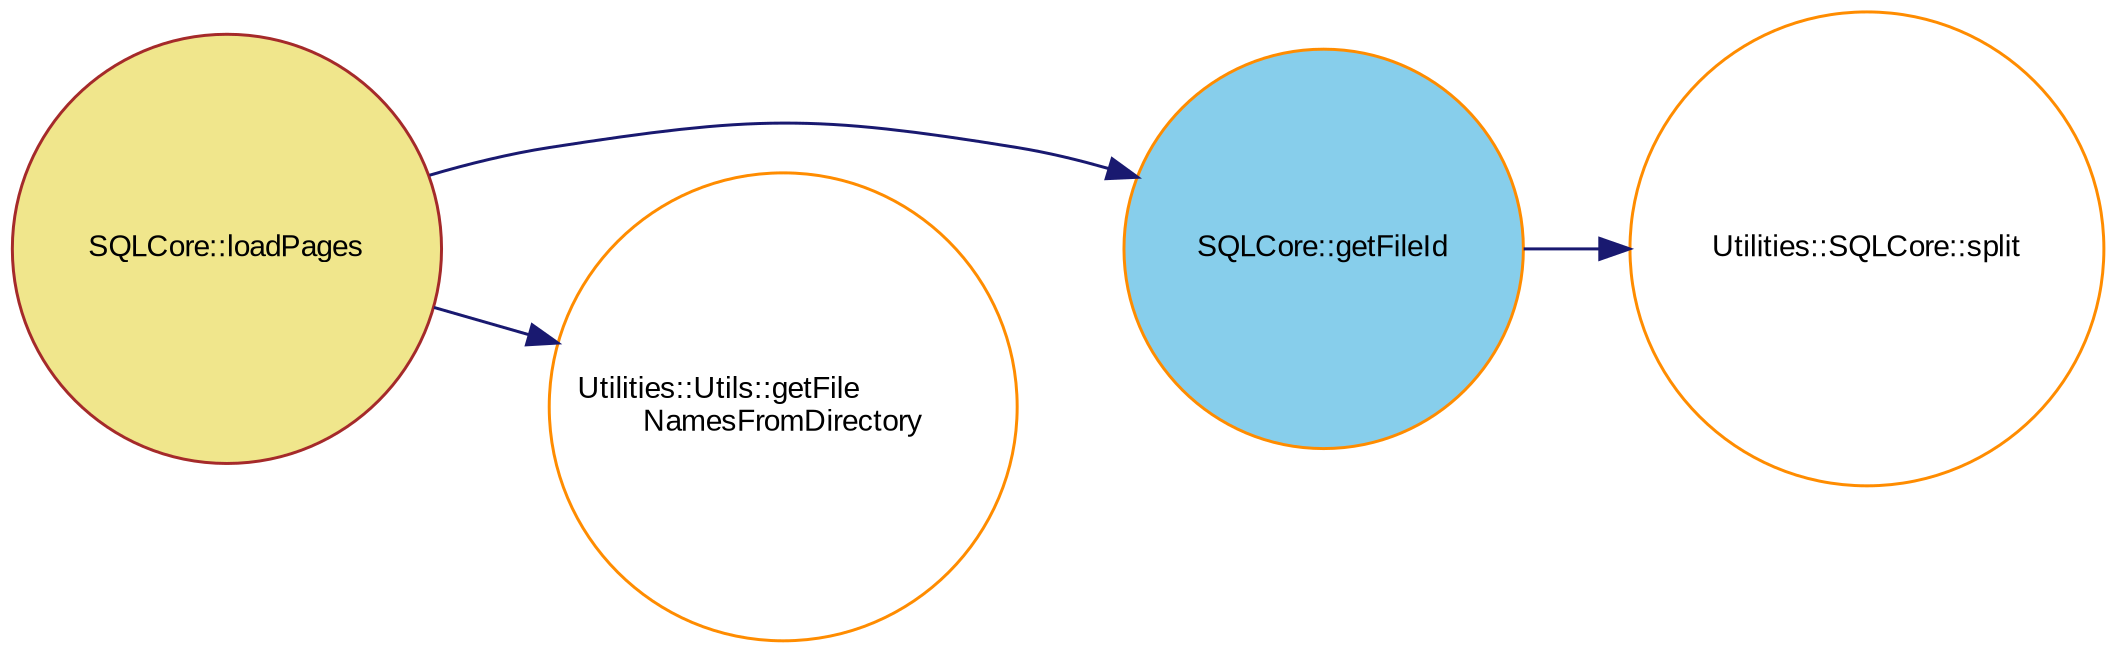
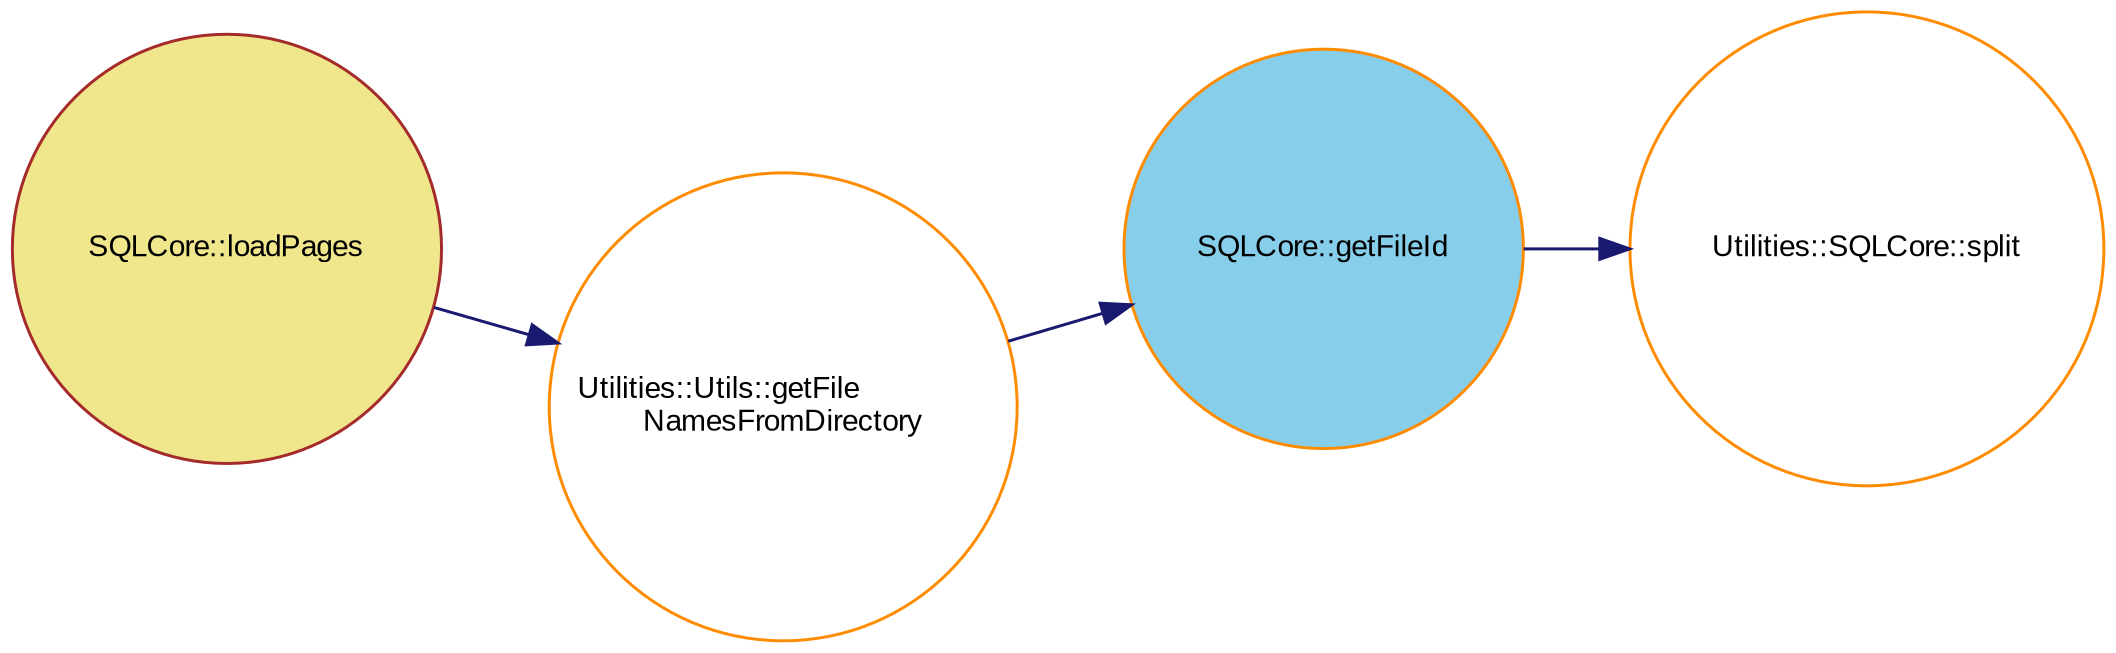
(769, 124) -> (1055, 327)
